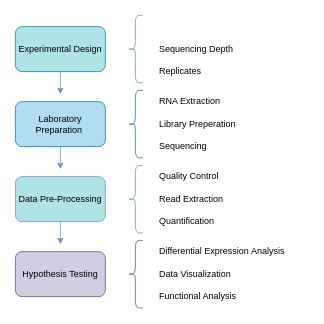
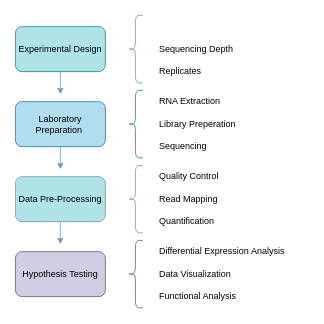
(195, 199) -> (187, 199)
